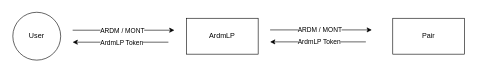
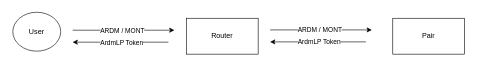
(36, 36) -> (36, 32)
(222, 36) -> (222, 36)
